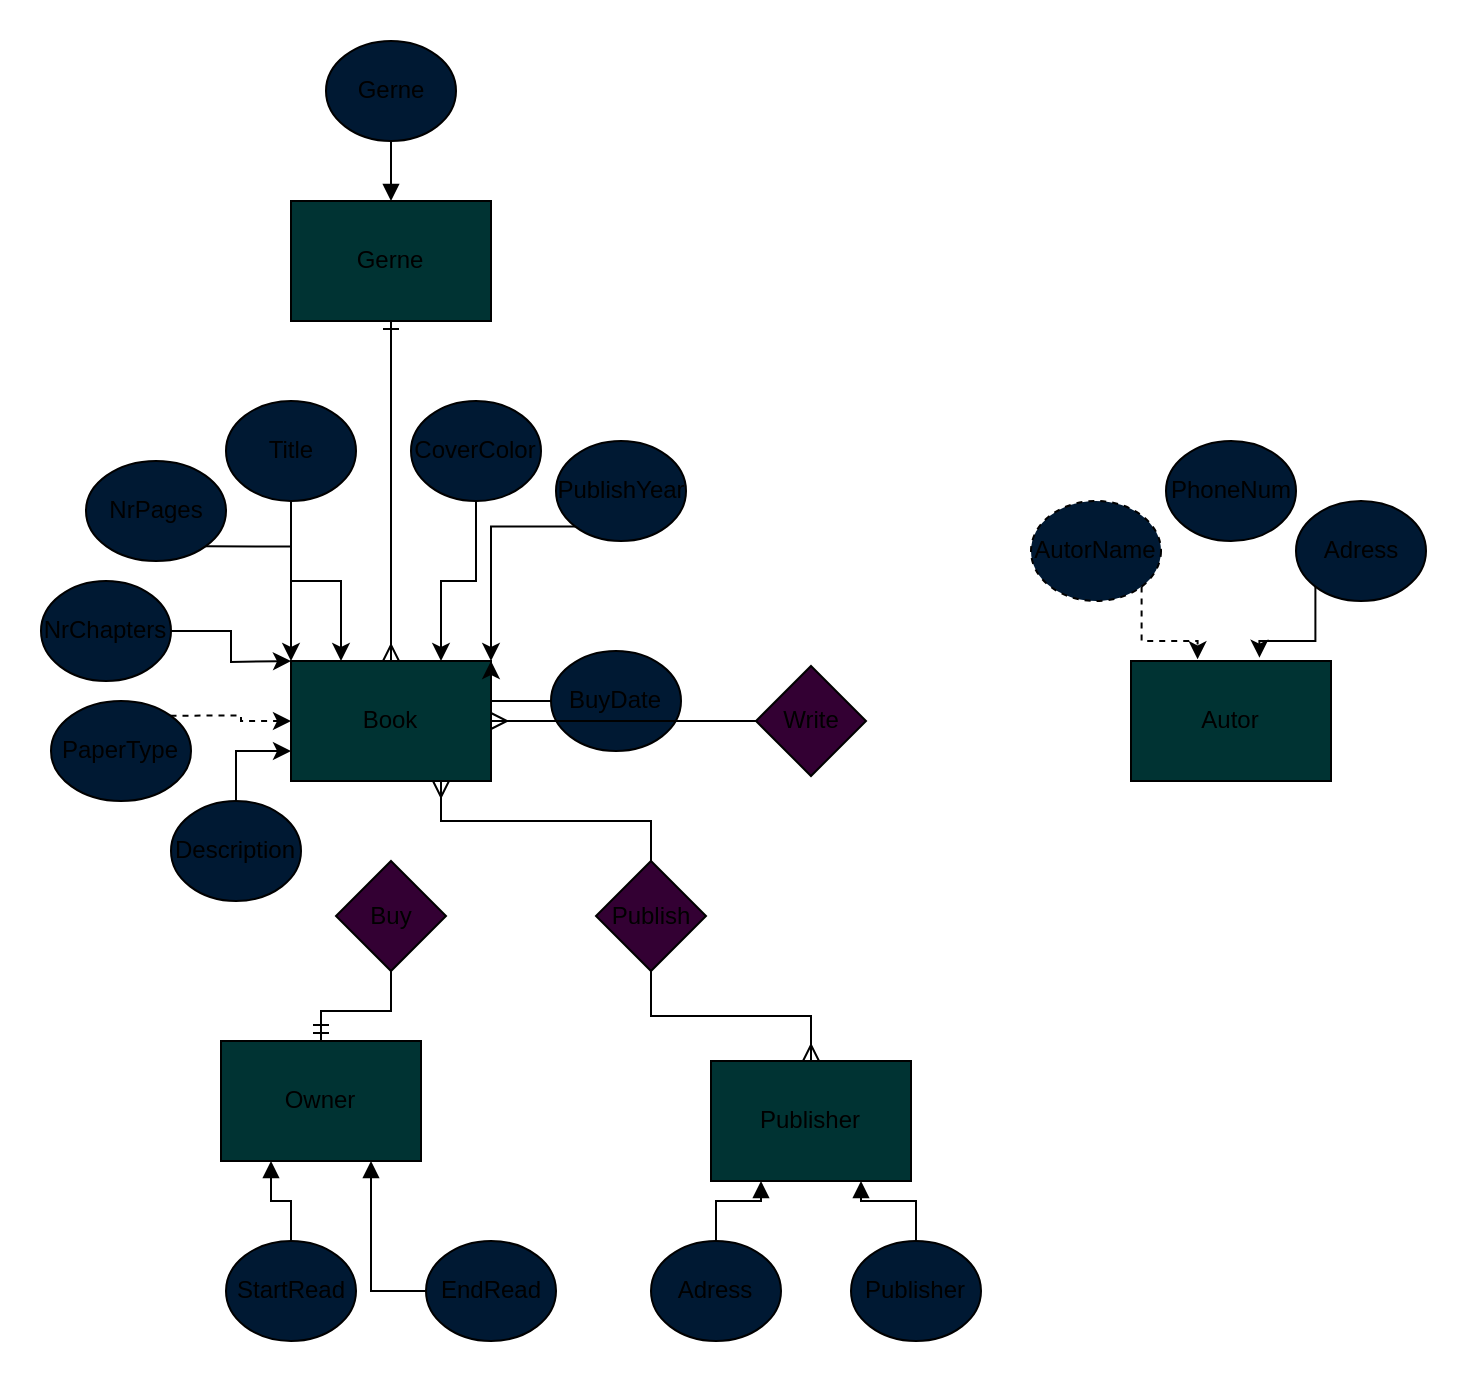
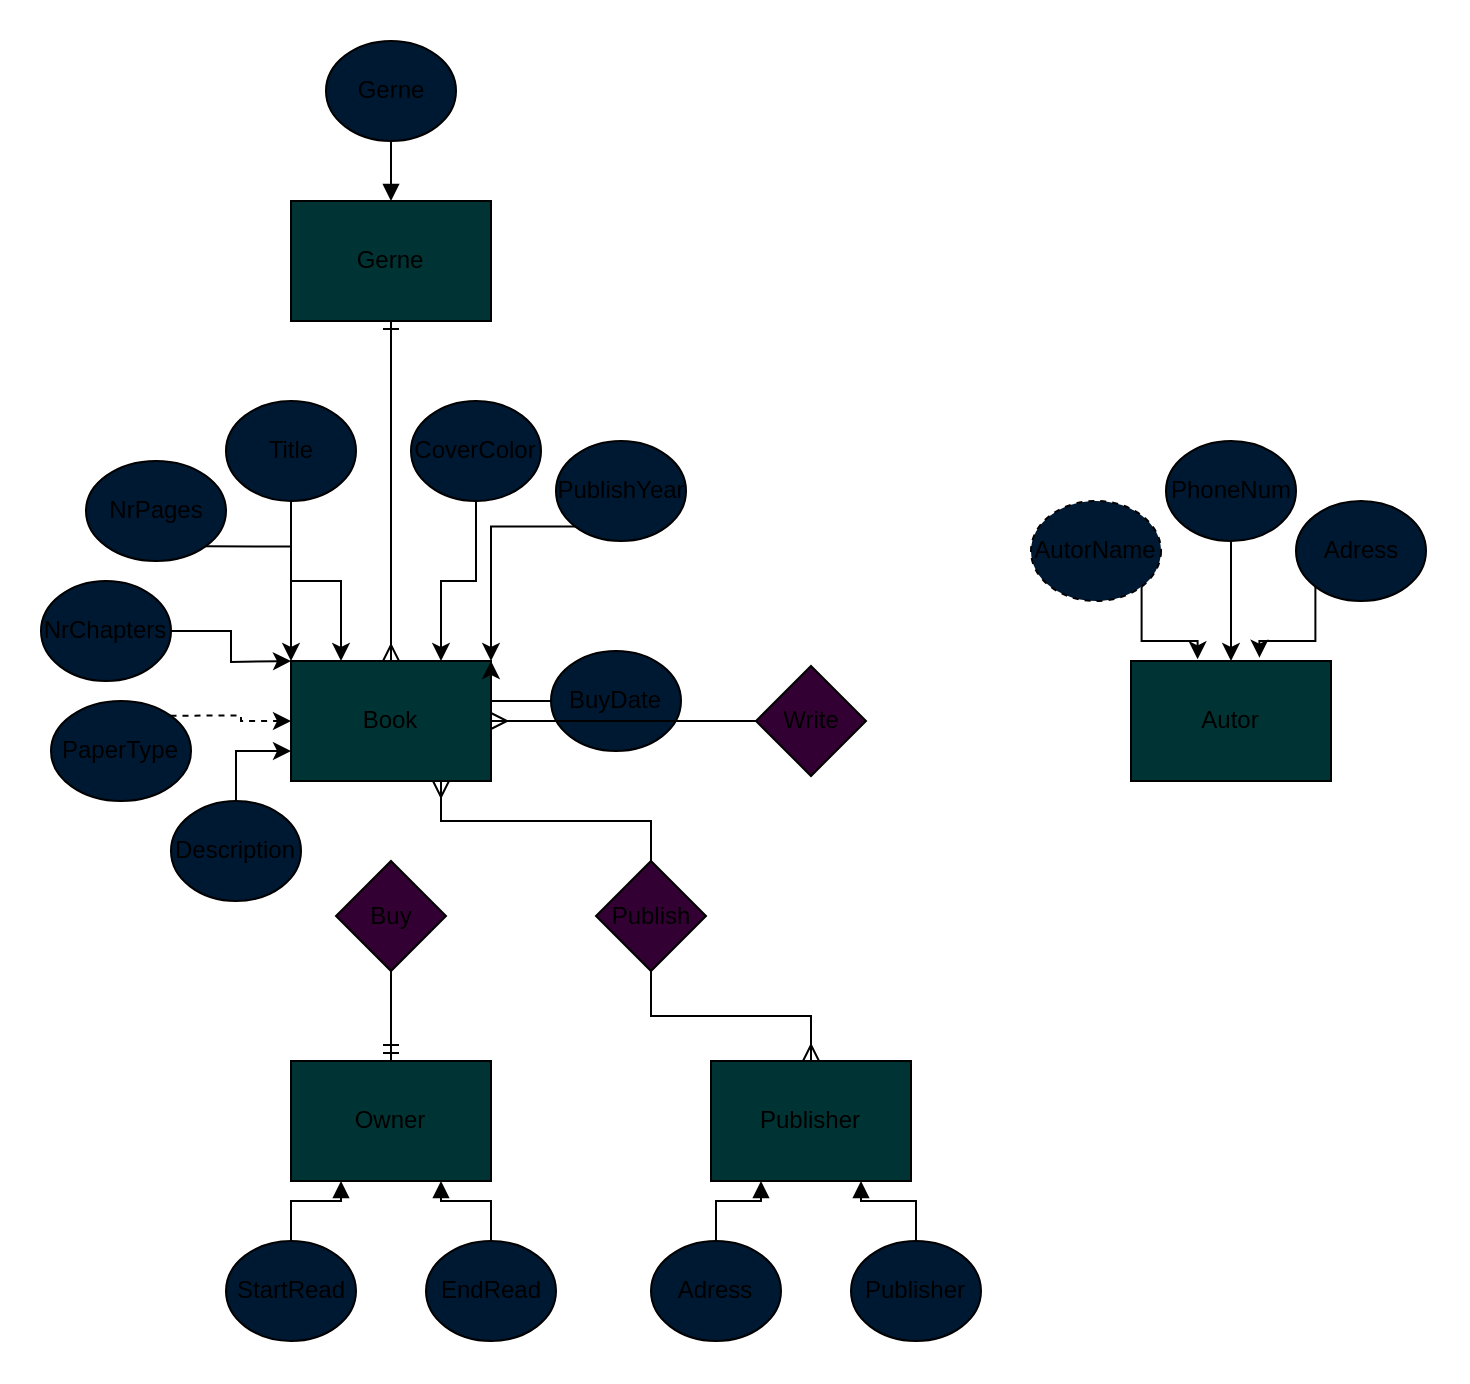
none -> (1231, 594)
(1144, 641) -> (1144, 641)
(321, 1101) -> (391, 1121)
